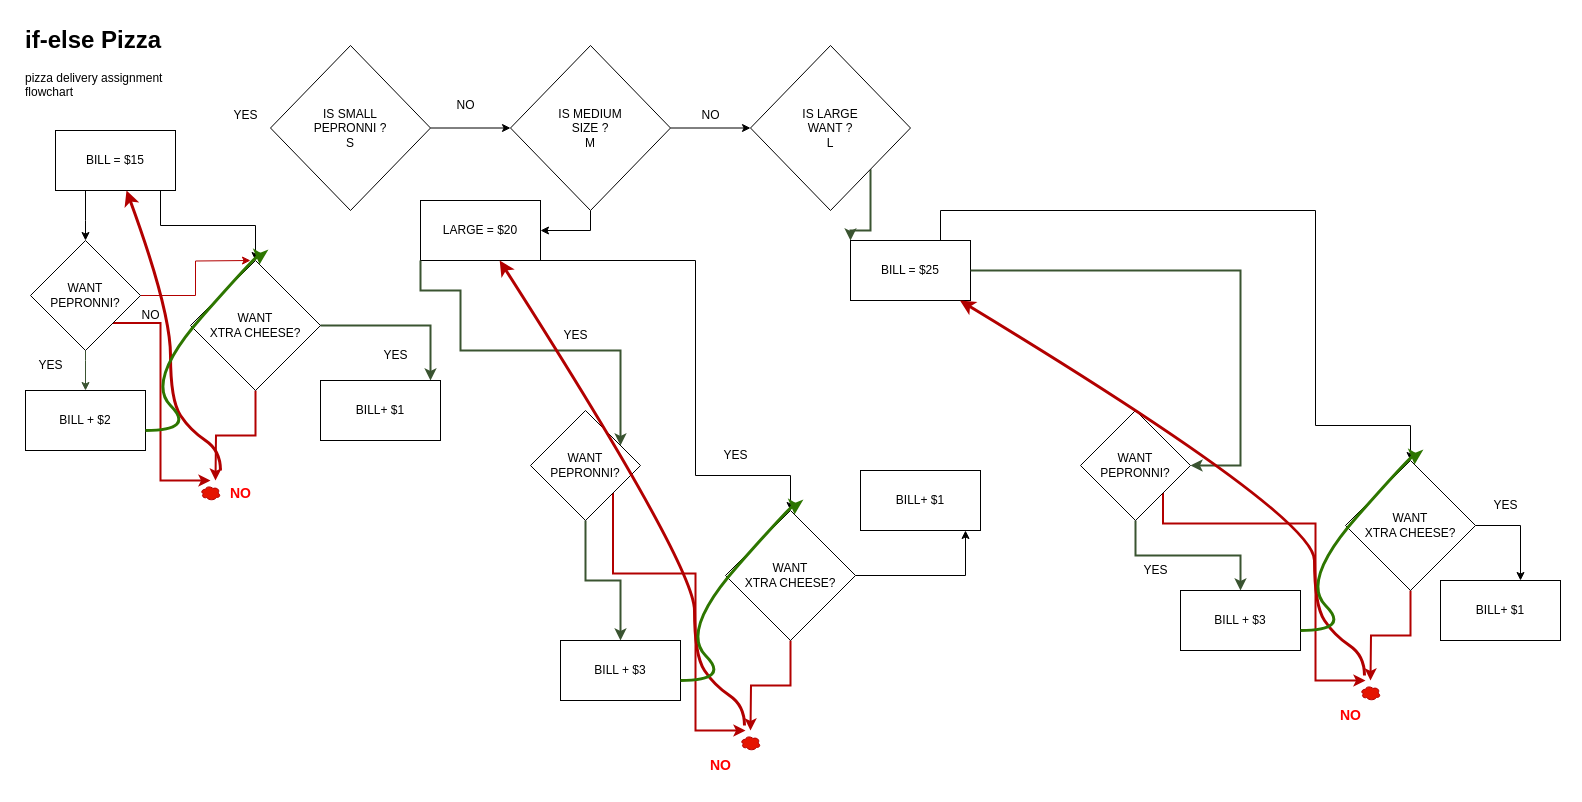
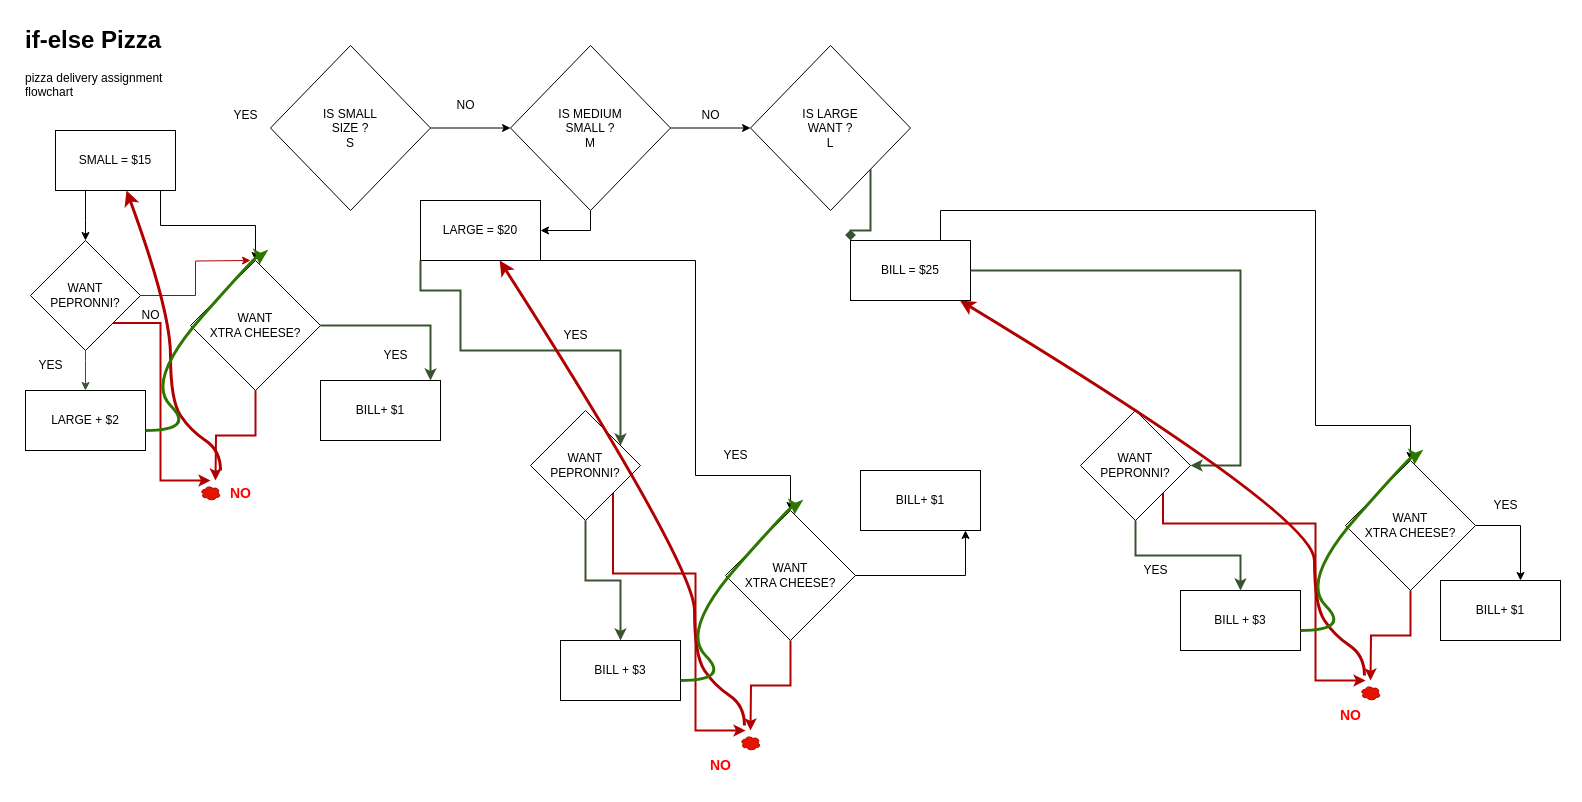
(351, 129) -> (351, 129)
(591, 129) -> (591, 129)
(116, 161) -> (116, 161)
(854, 231) -> (854, 231)
(86, 421) -> (86, 421)
